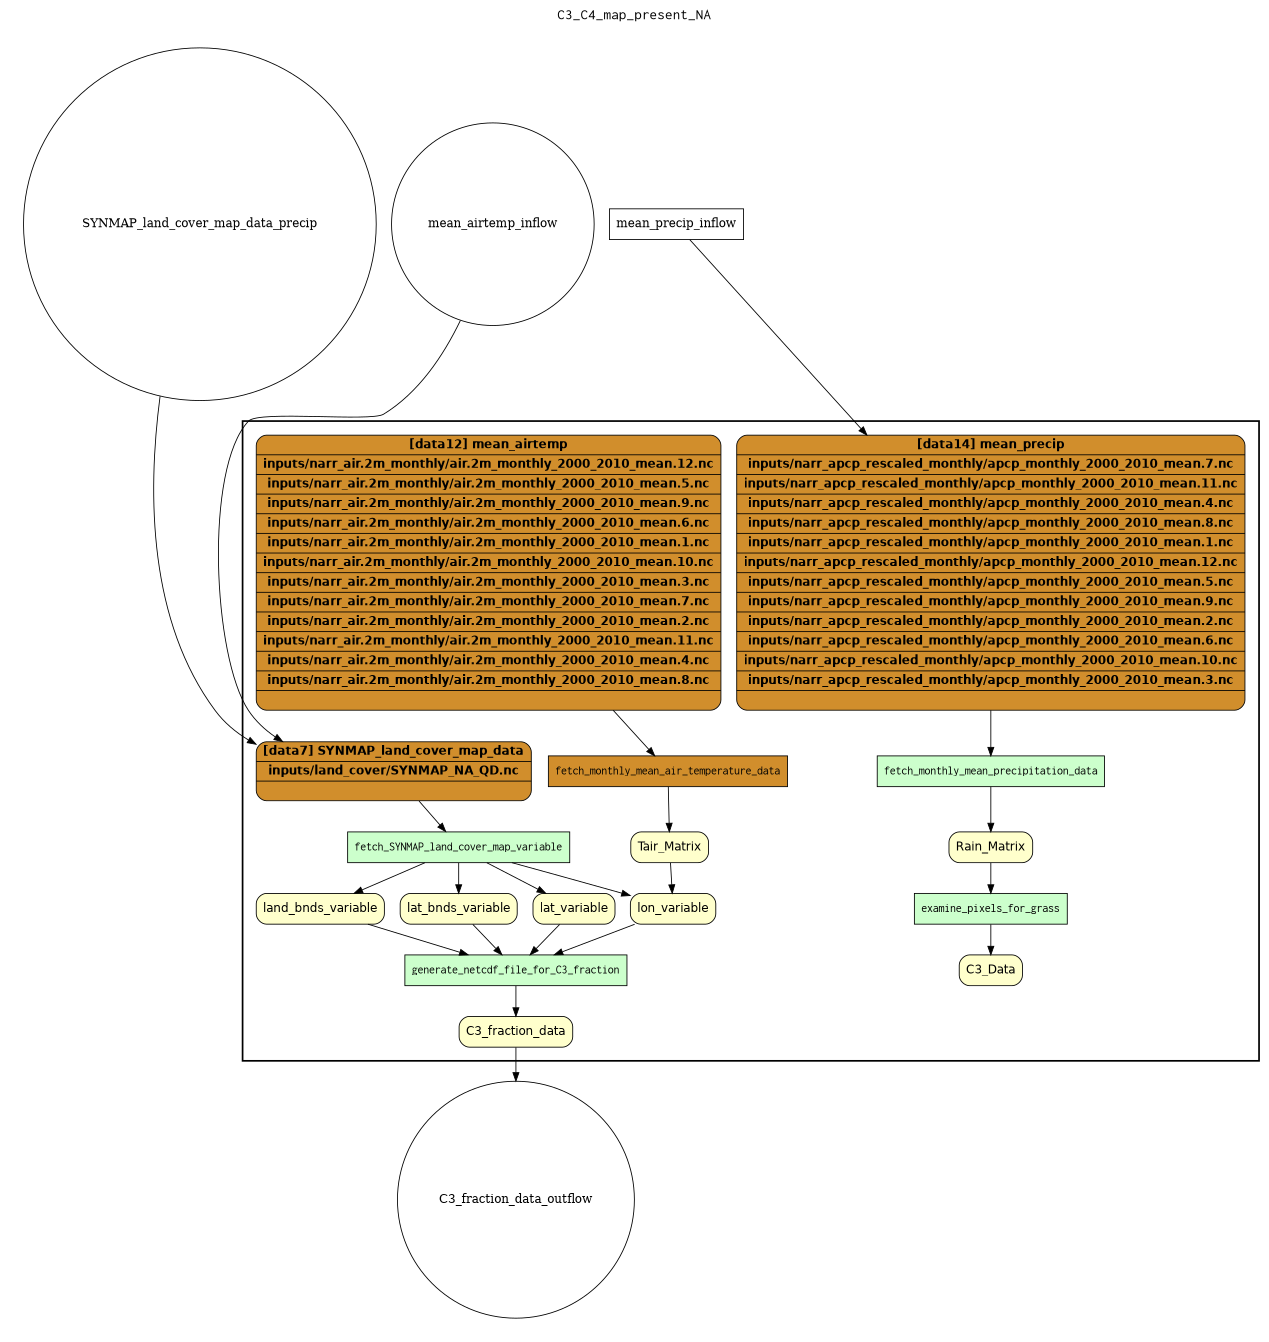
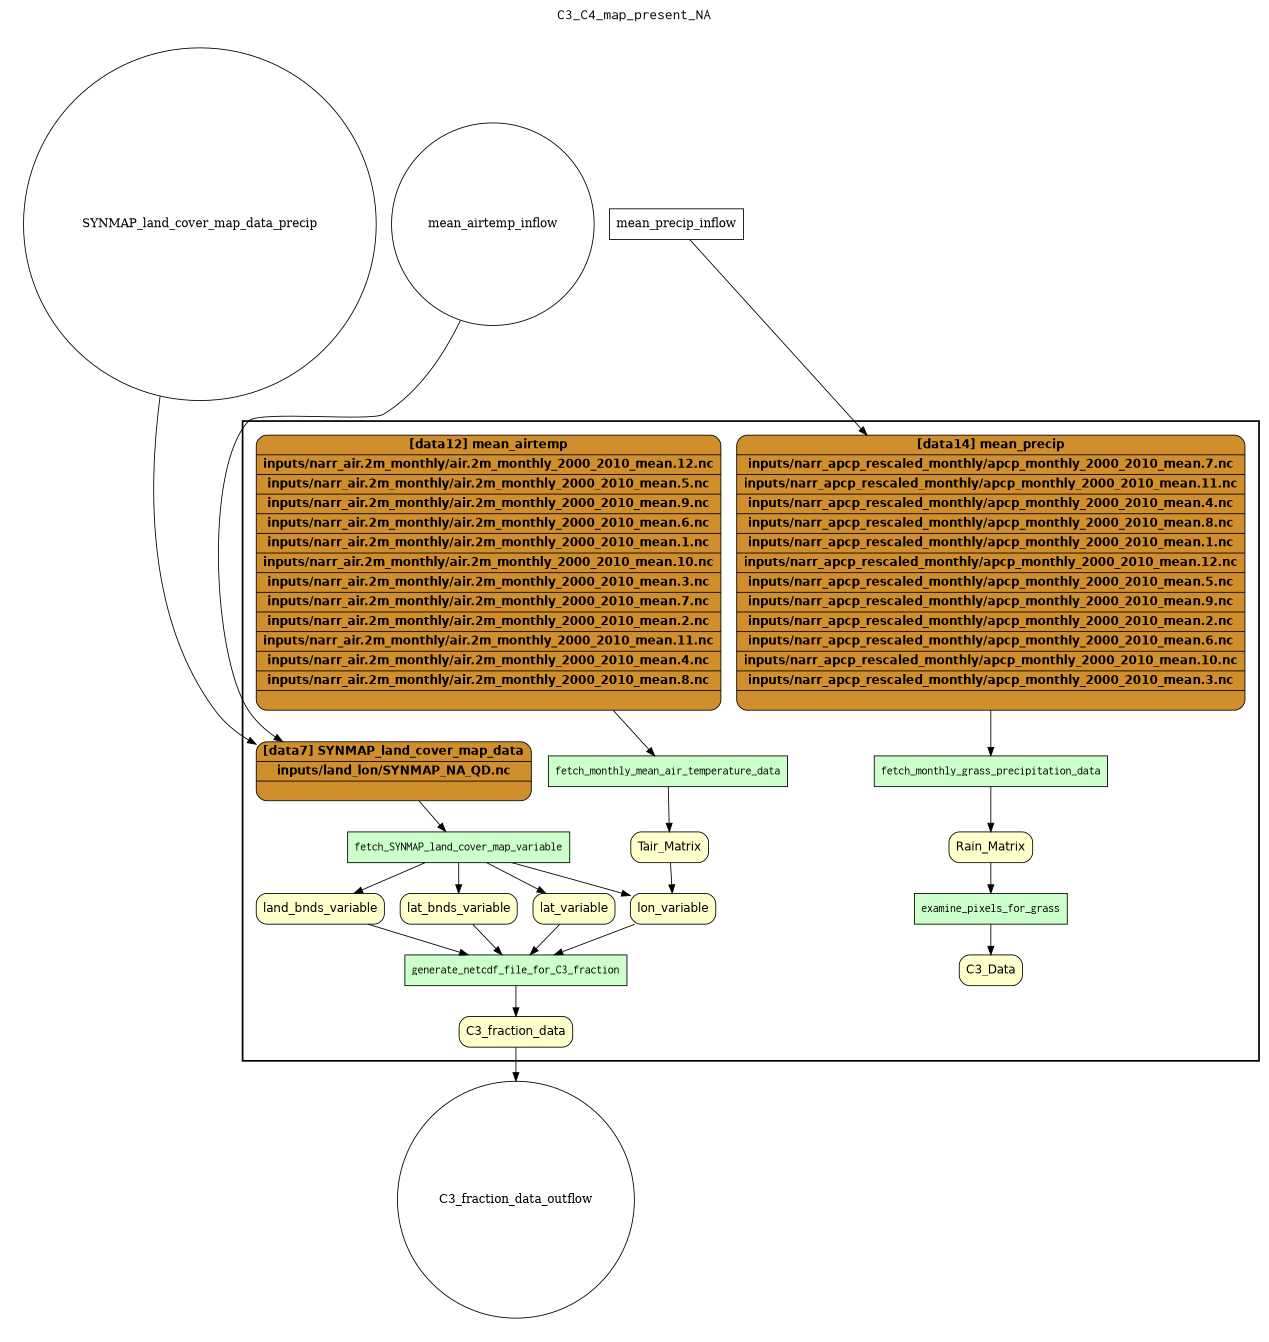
(394, 771) -> (394, 771)
(668, 771) -> (668, 771)
(991, 771) -> (991, 771)
